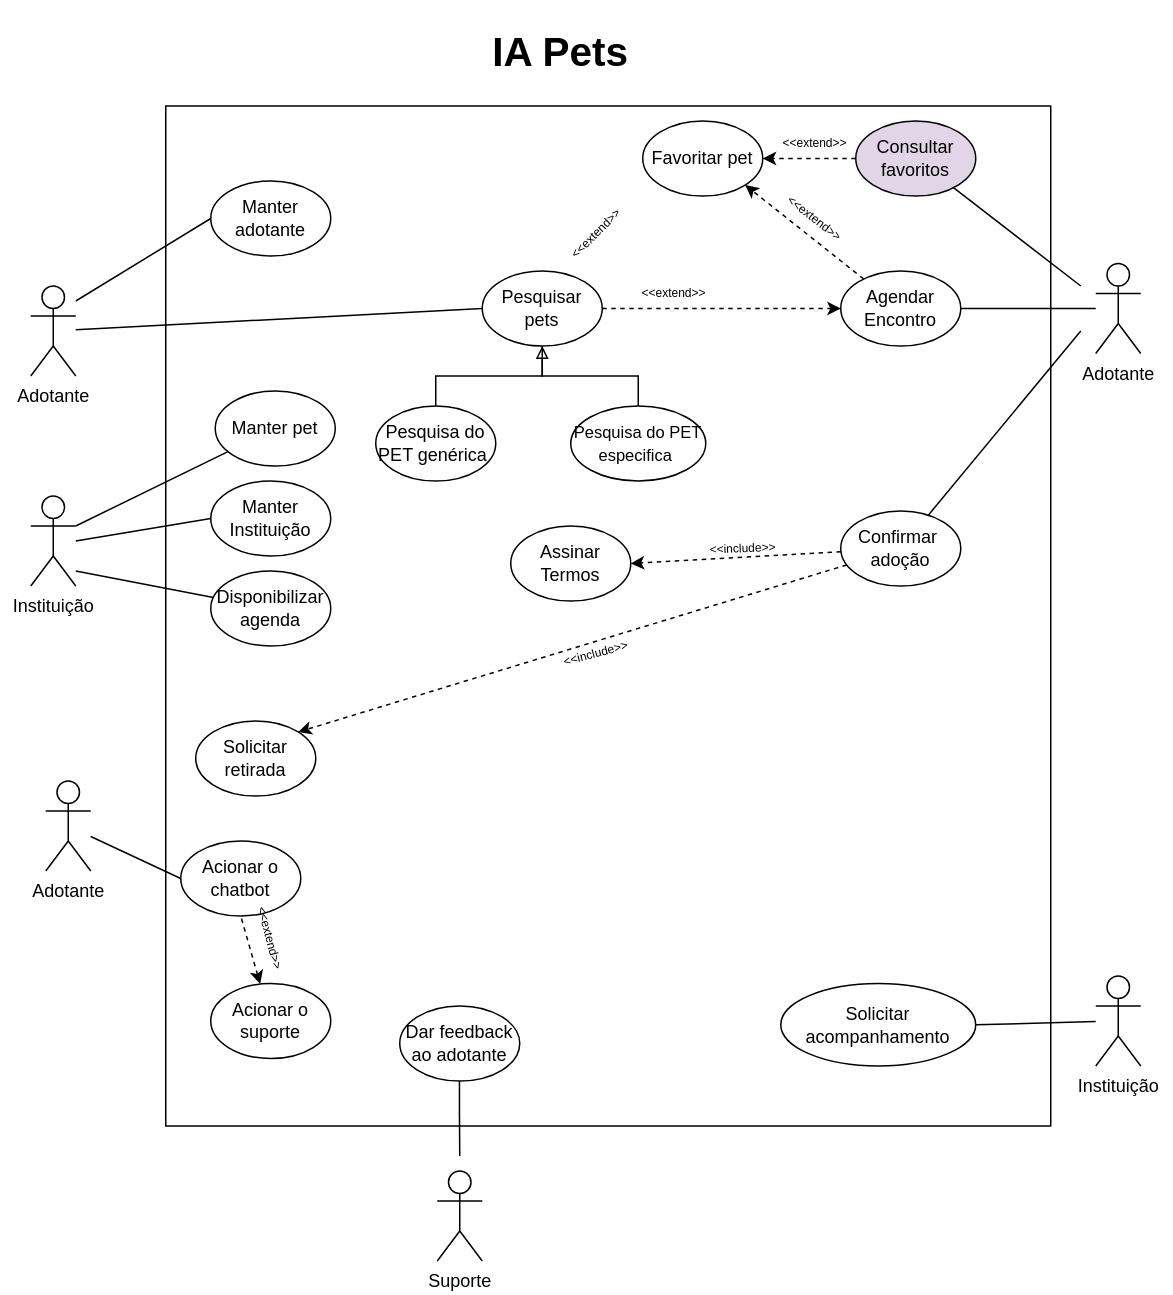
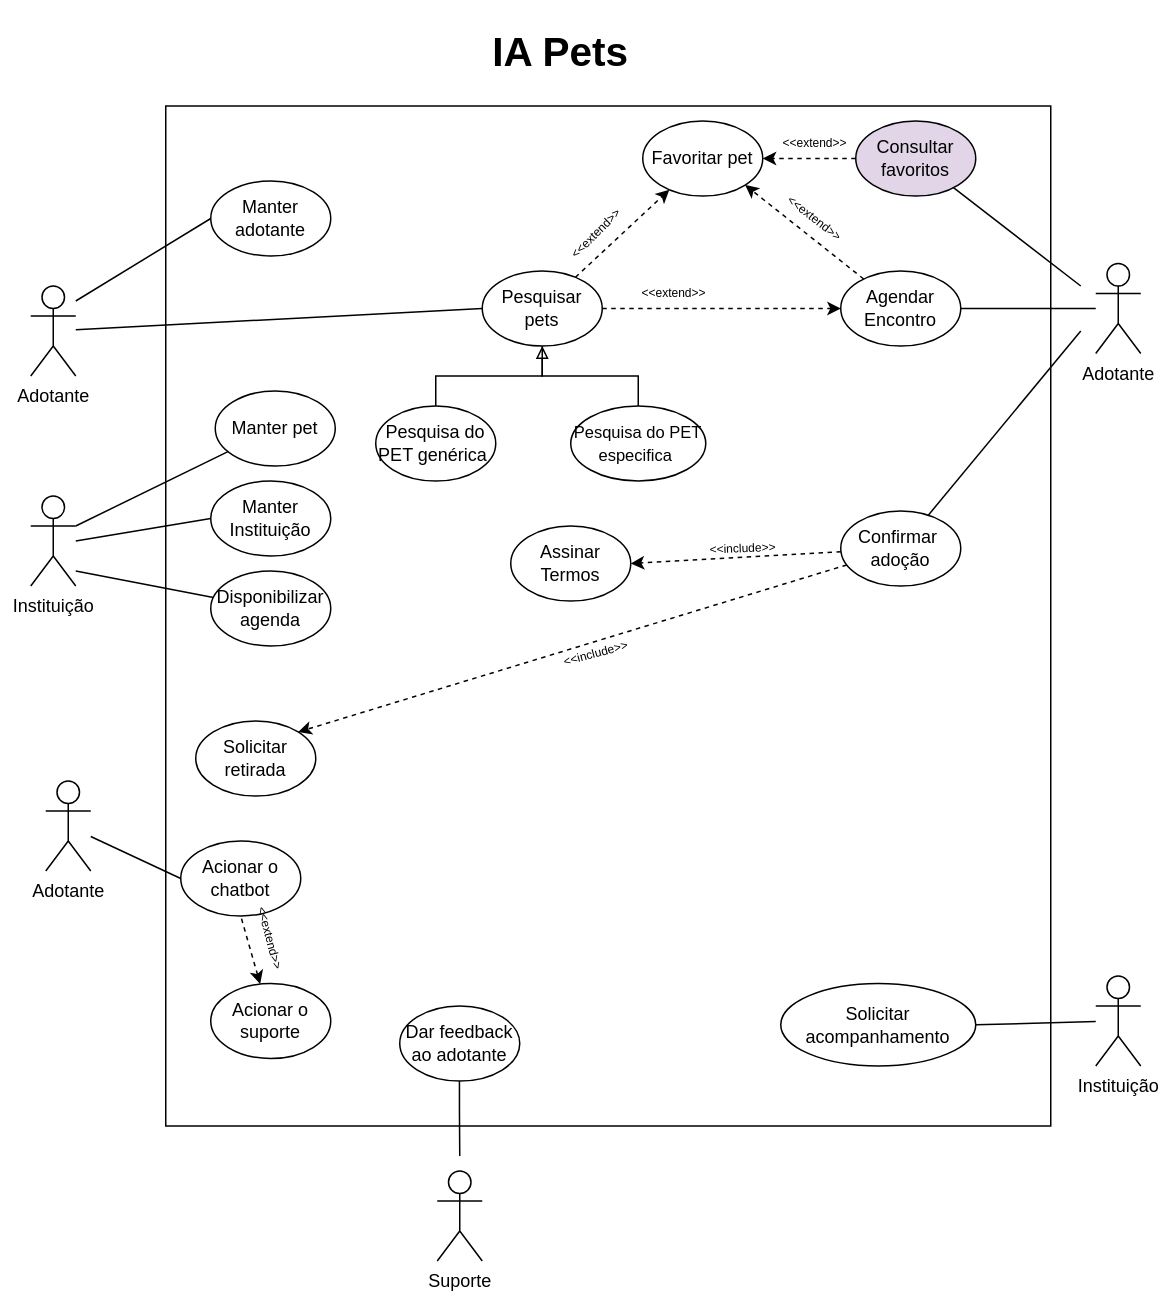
none -> (619, 236)
